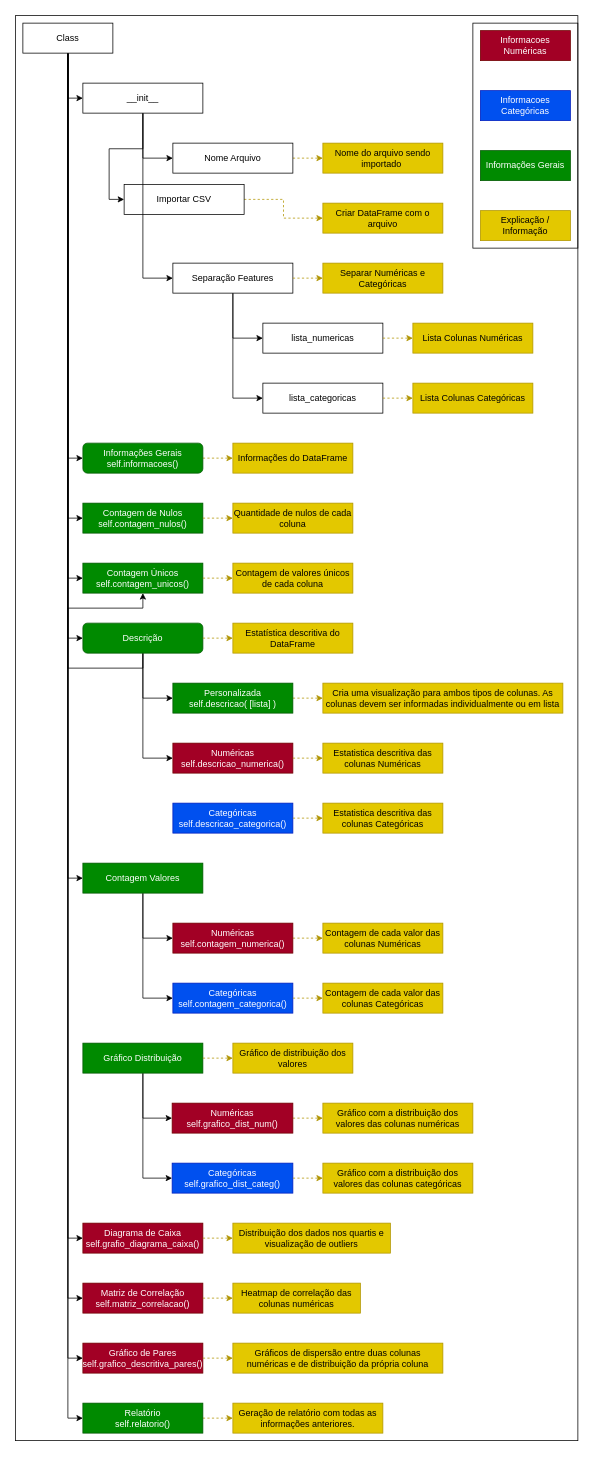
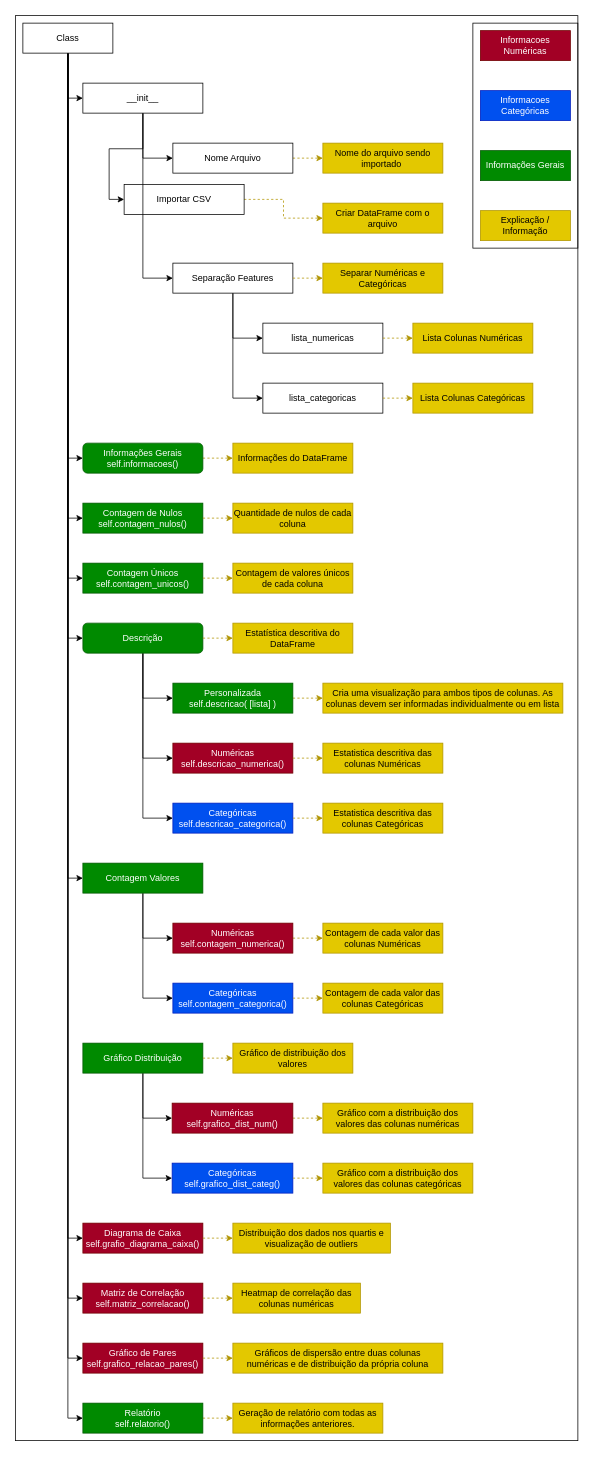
(143, 605) -> (166, 818)
(143, 1358) -> (143, 1358)
